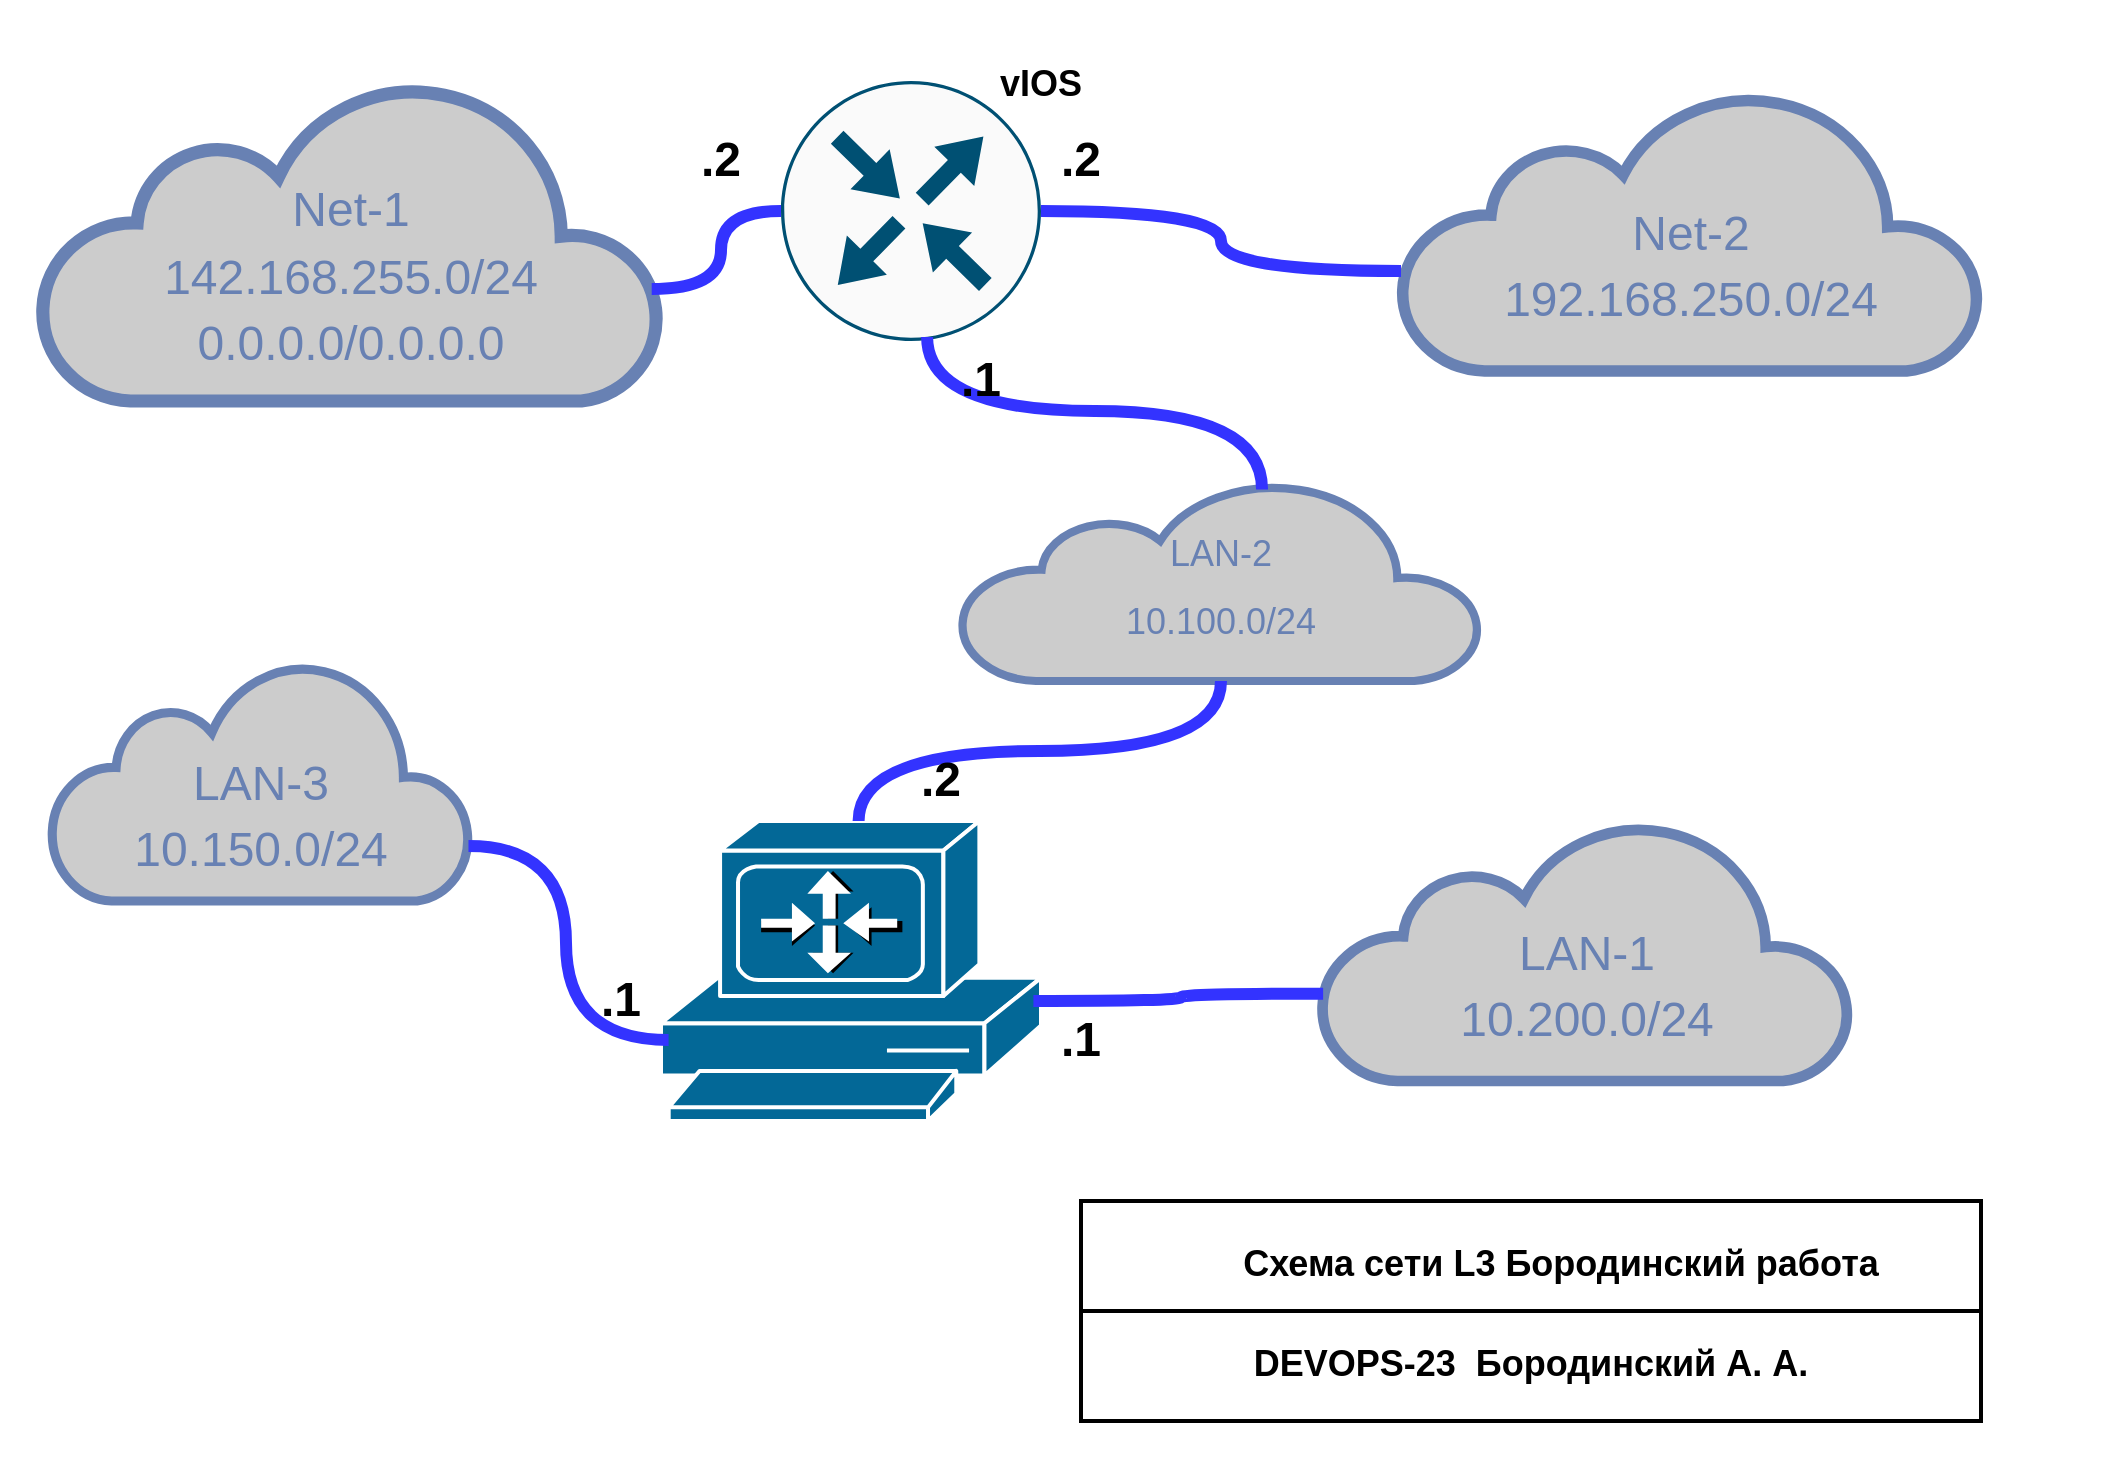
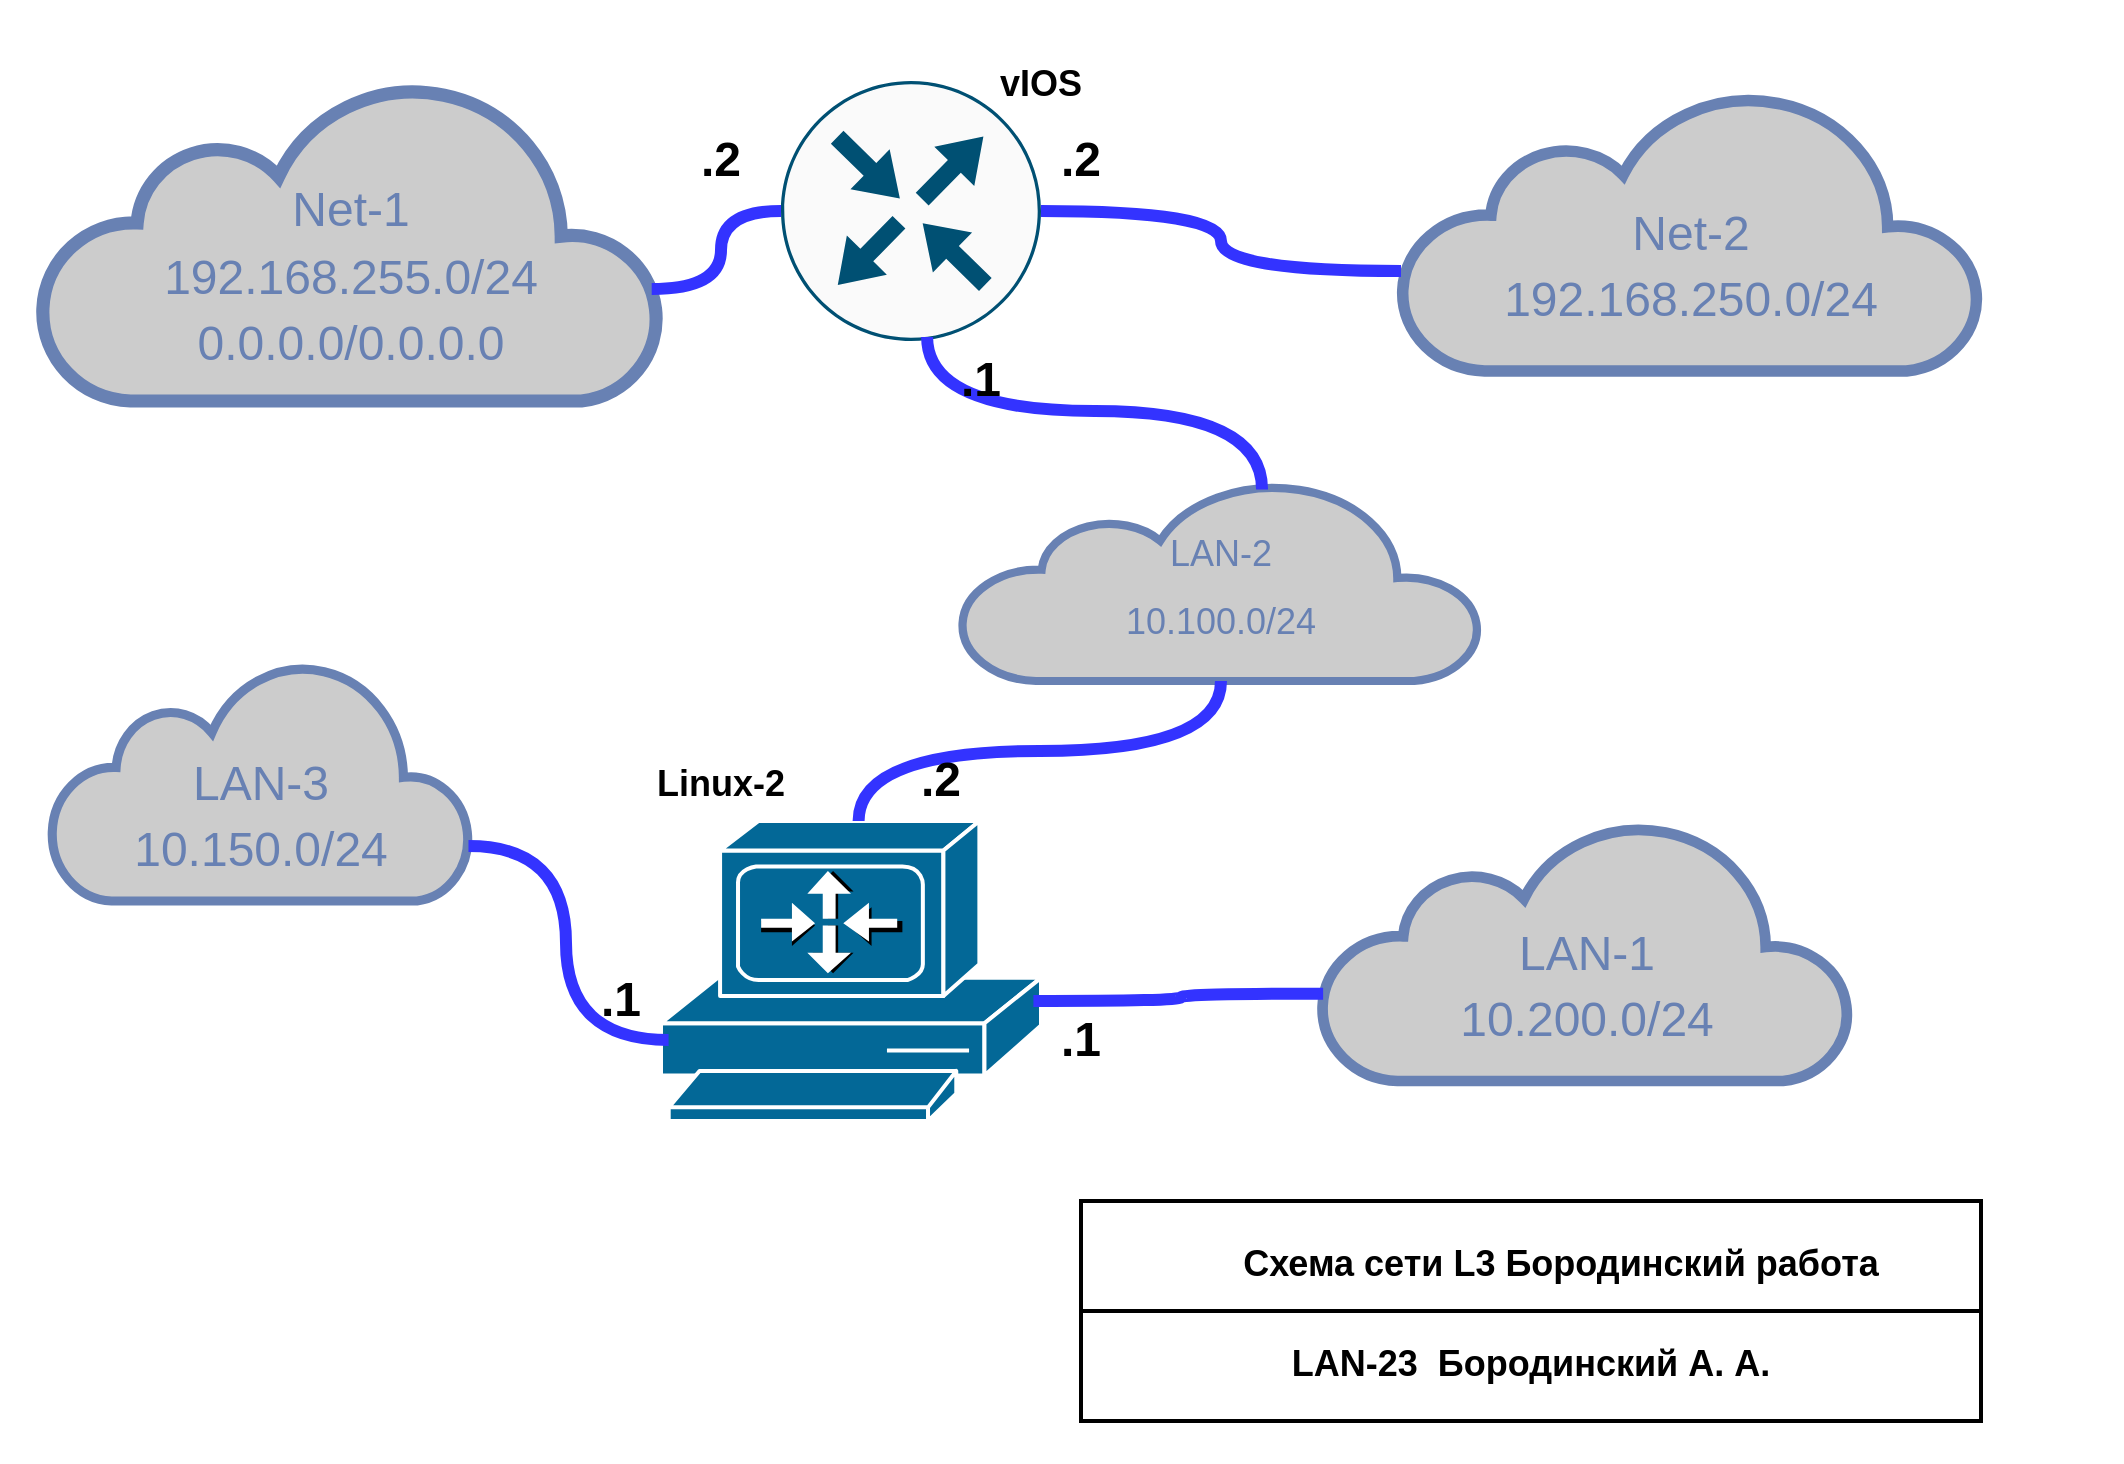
(352, 241) -> (352, 241)
none -> (721, 781)
(1532, 1361) -> (1532, 1361)
